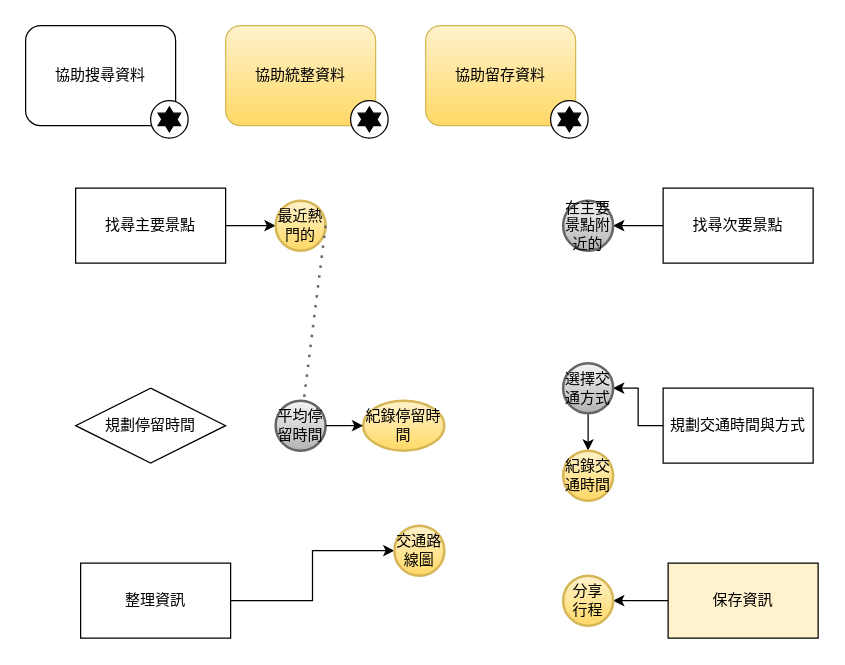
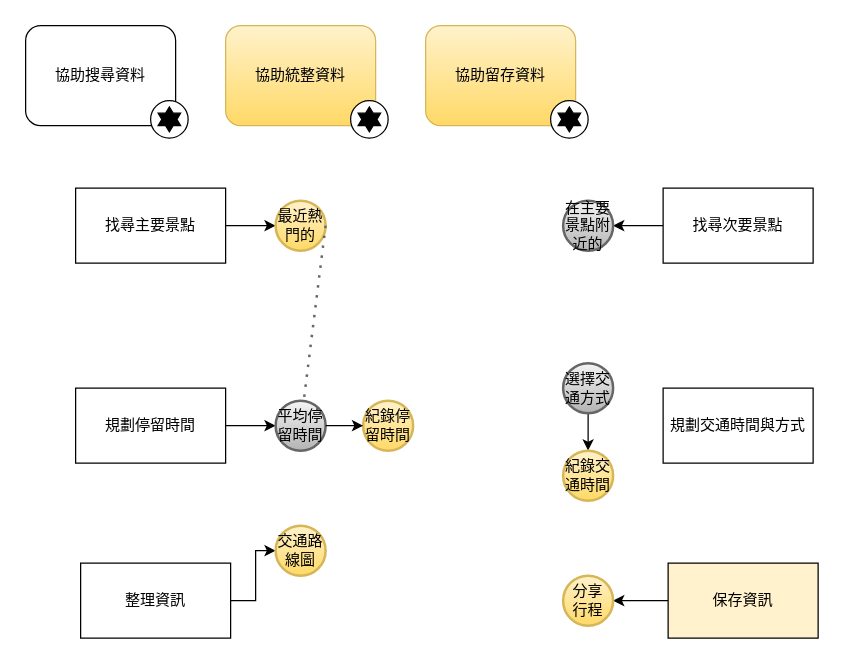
(638, 411) -> none
(151, 426) -> (151, 426)
none -> (247, 426)
(404, 426) -> (388, 426)
(419, 551) -> (301, 551)
